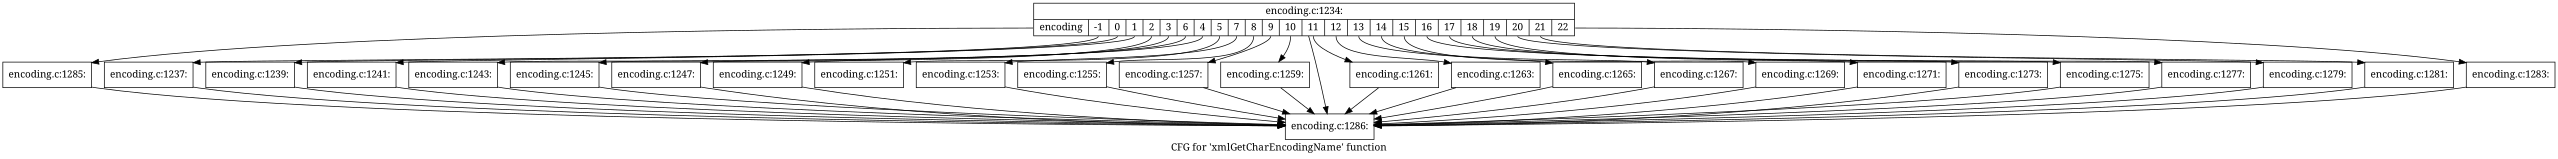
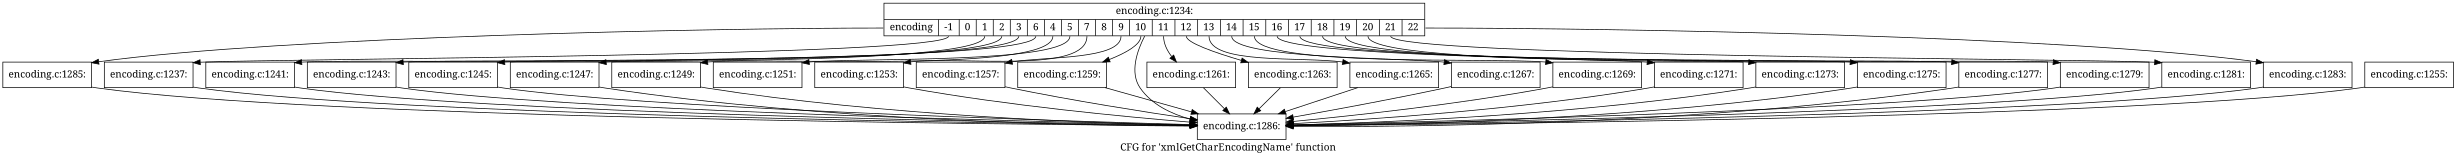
(1188, 59) -> none
(250, 75) -> none
